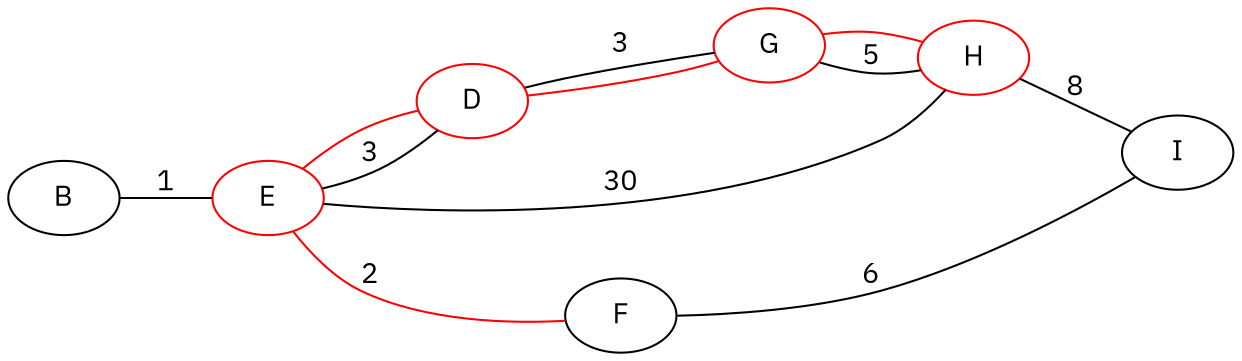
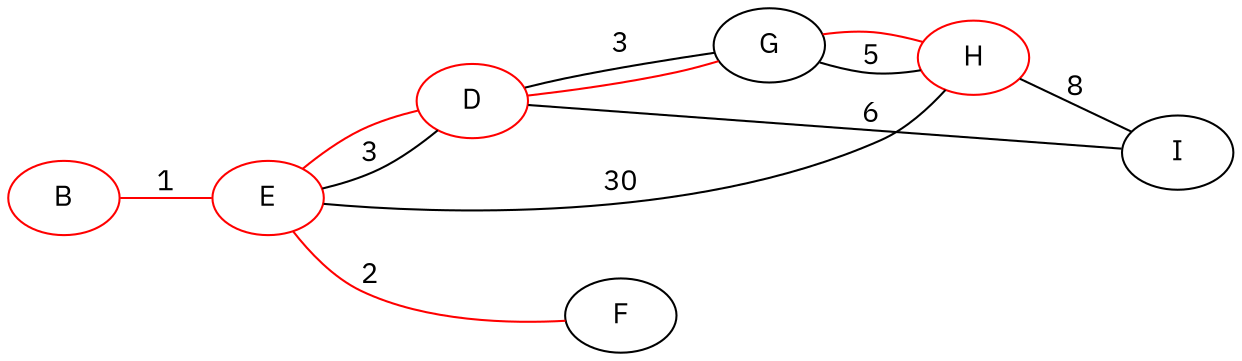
(769, 45) -> (769, 45)
(64, 198) -> (64, 198)
(166, 198) -> (166, 198)
(916, 280) -> (825, 127)
